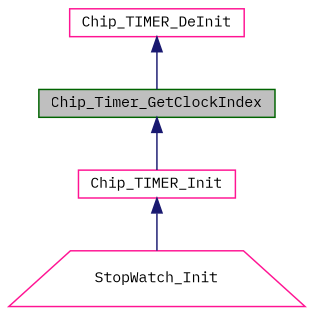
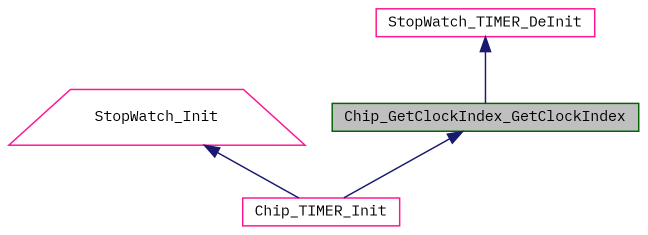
(157, 23) -> (485, 23)
(157, 103) -> (485, 117)
(157, 232) -> (258, 175)
